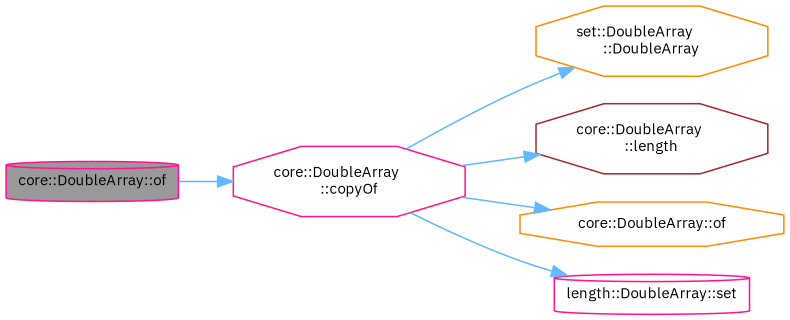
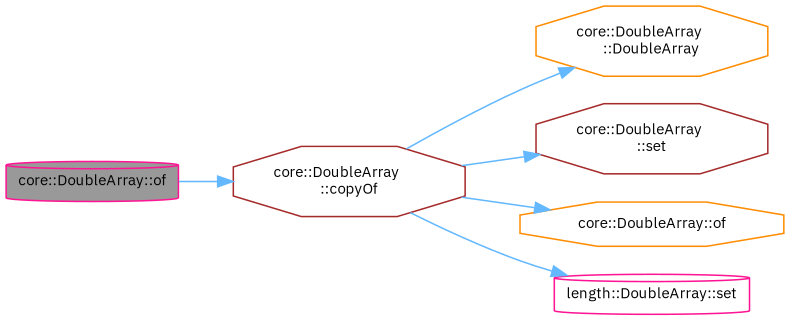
(652, 41) -> (652, 41)
(652, 139) -> (652, 139)
(349, 181) -> (349, 181)
